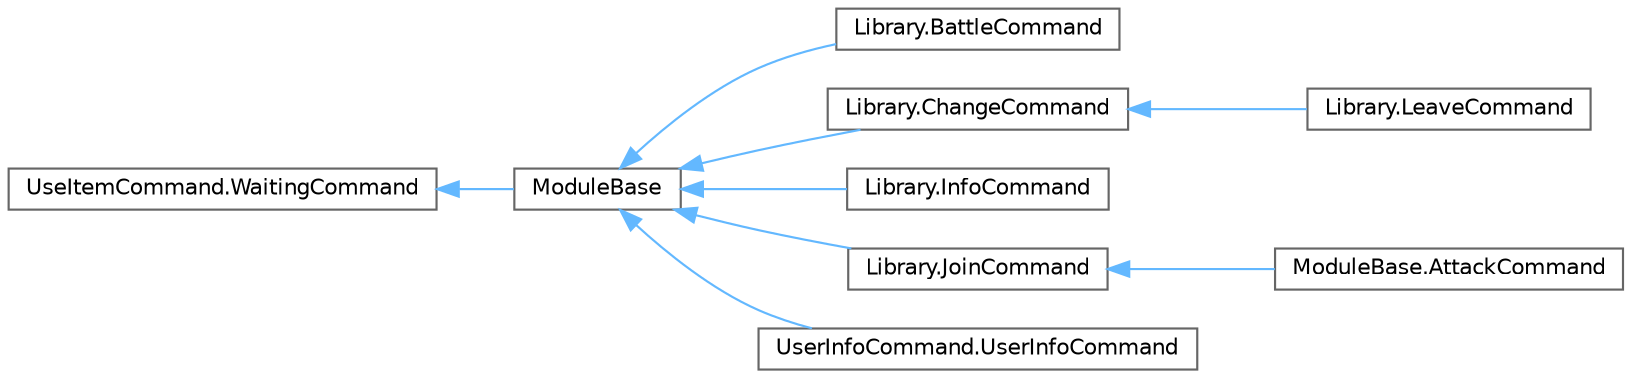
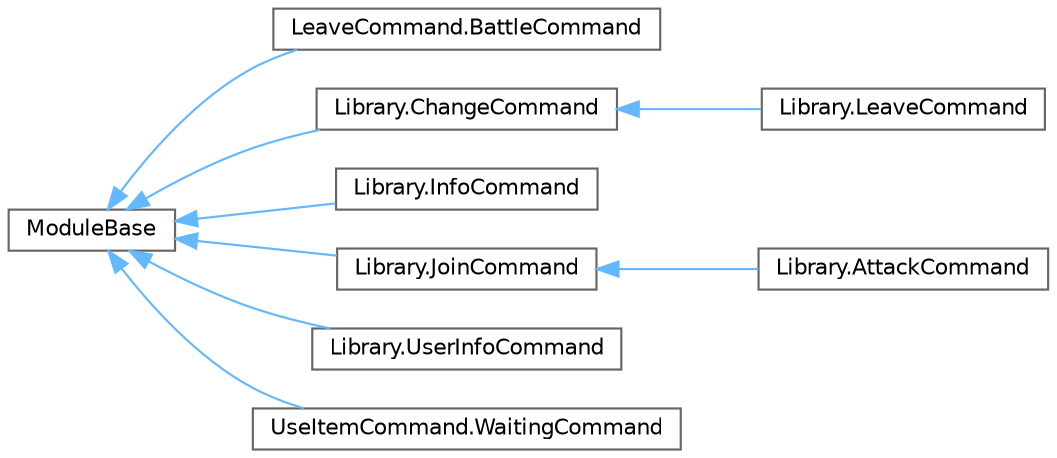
(978, 29) -> (467, 29)
(487, 189) -> (202, 353)
(1449, 269) -> (903, 269)
(978, 349) -> (467, 349)
